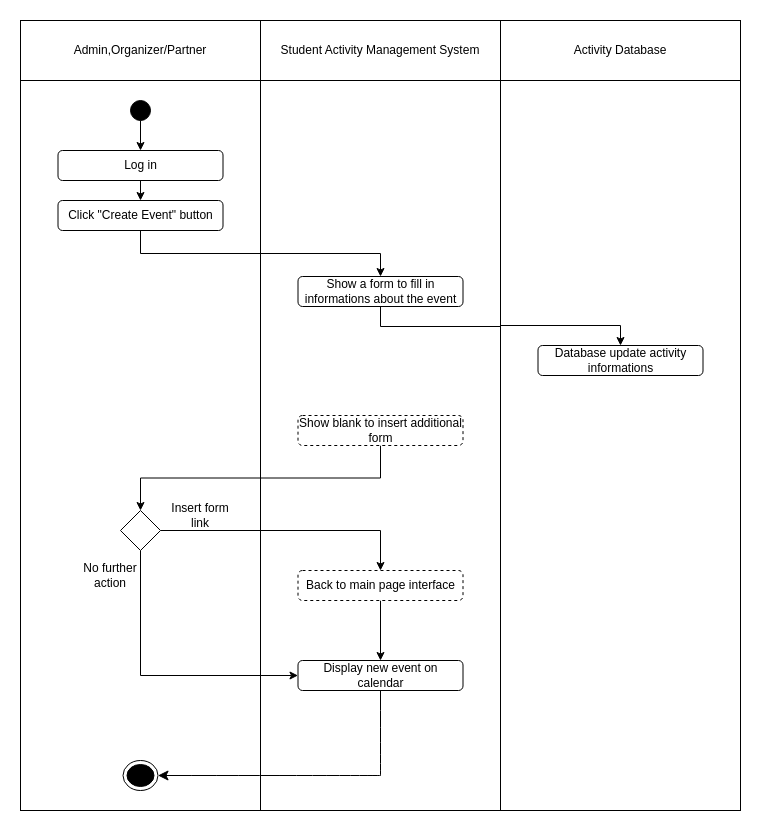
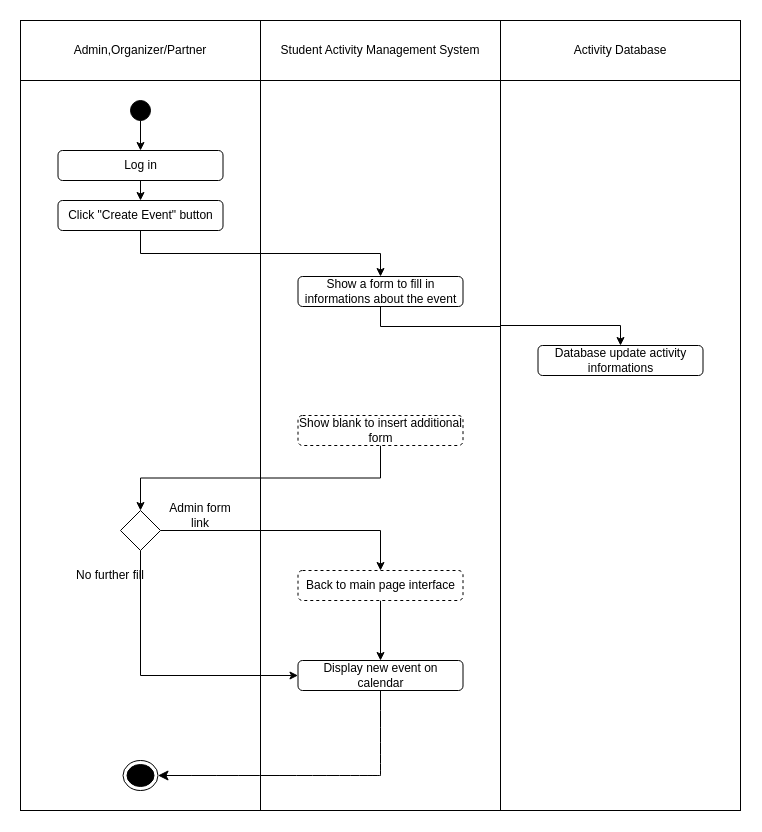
(201, 516) -> (201, 516)
(111, 576) -> (111, 576)
